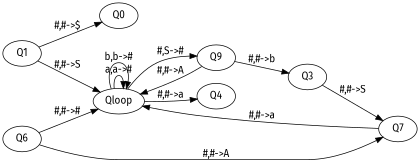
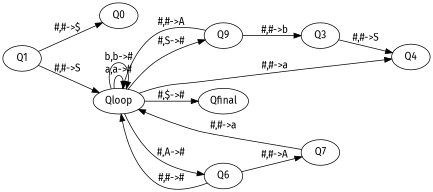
none -> (223, 101)
(349, 101) -> (362, 45)
none -> (152, 154)
